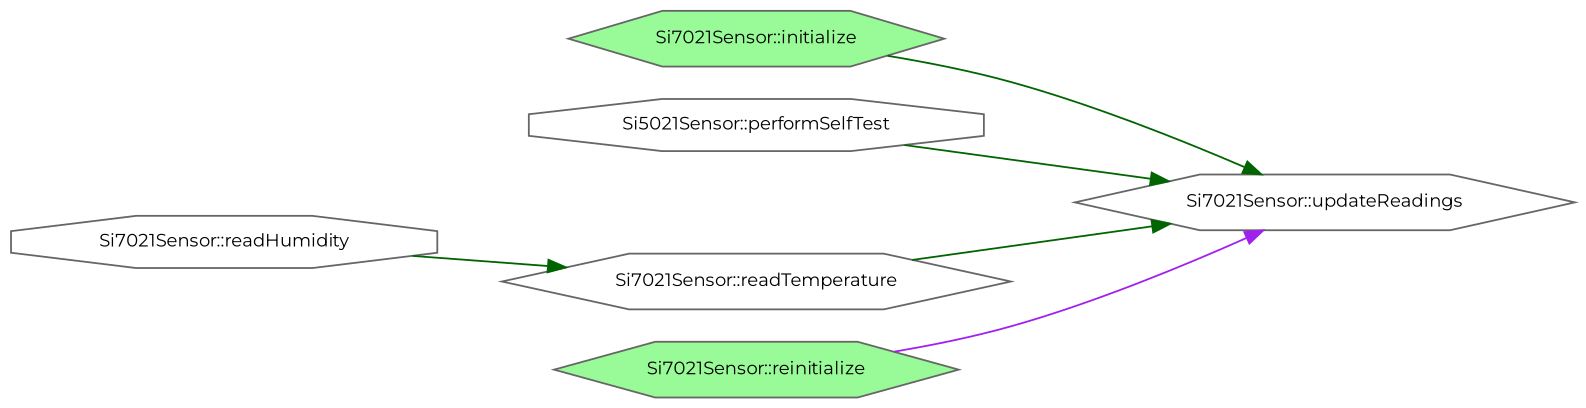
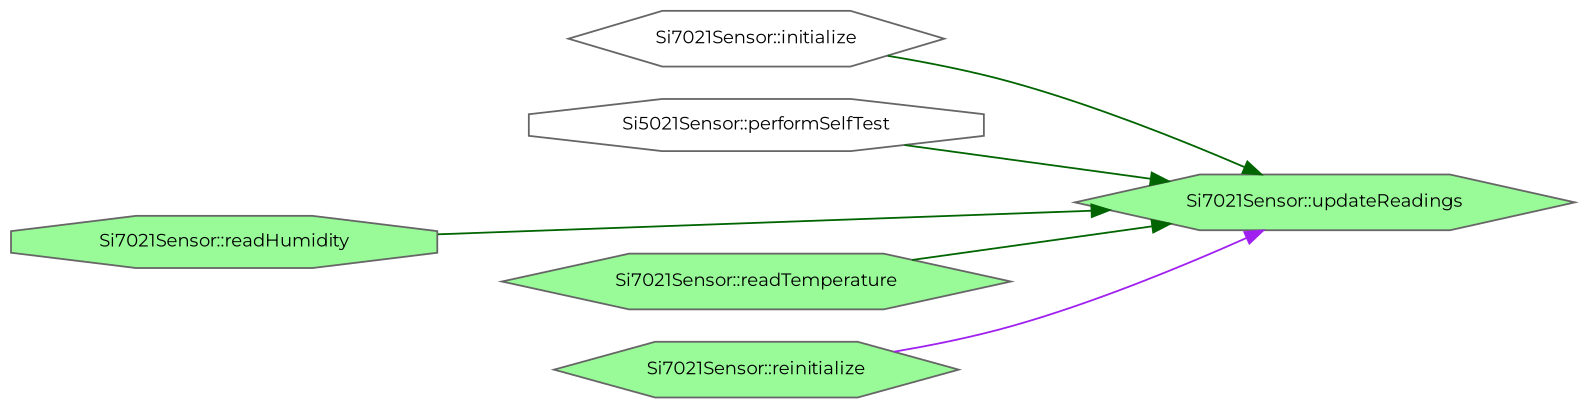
(756, 39) -> (756, 39)
(1325, 202) -> (1325, 202)
(224, 242) -> (224, 242)
(480, 261) -> (765, 223)
(756, 282) -> (756, 282)
